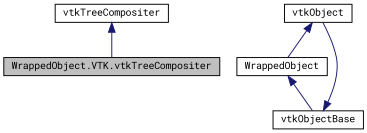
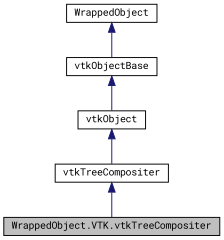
(297, 44) -> (112, 151)
